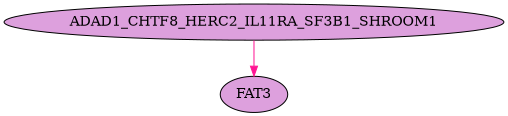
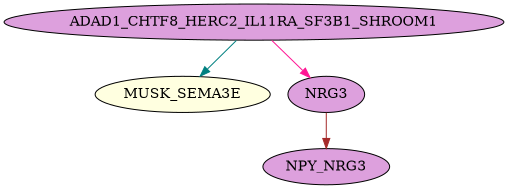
none -> (183, 94)
(254, 94) -> (326, 94)
none -> (326, 167)
